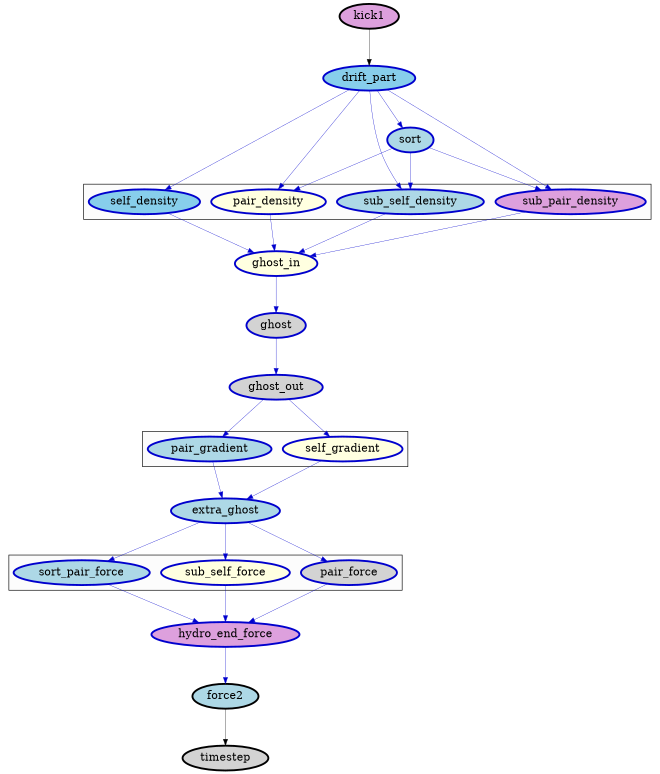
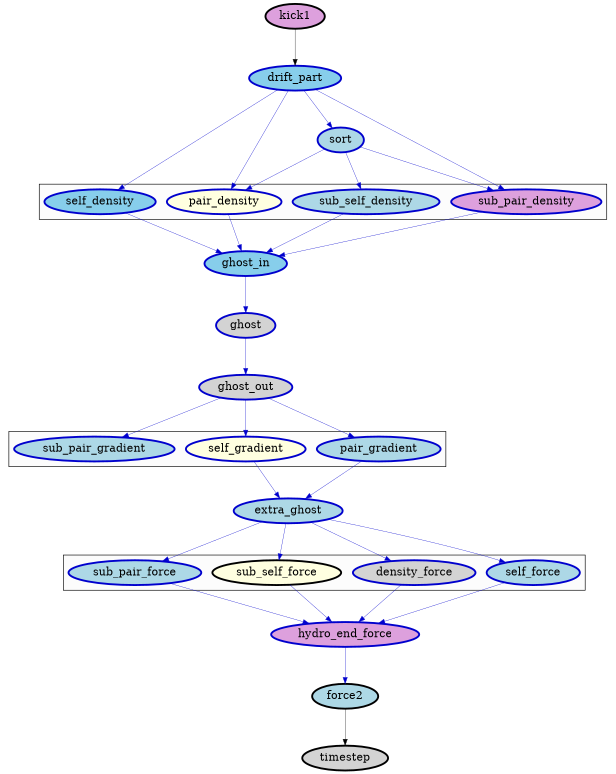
(377, 140) -> none
(276, 264) -> (246, 264)
none -> (94, 449)
(82, 573) -> (135, 573)
(225, 573) -> (277, 573)
(349, 573) -> (414, 573)
none -> (533, 573)
